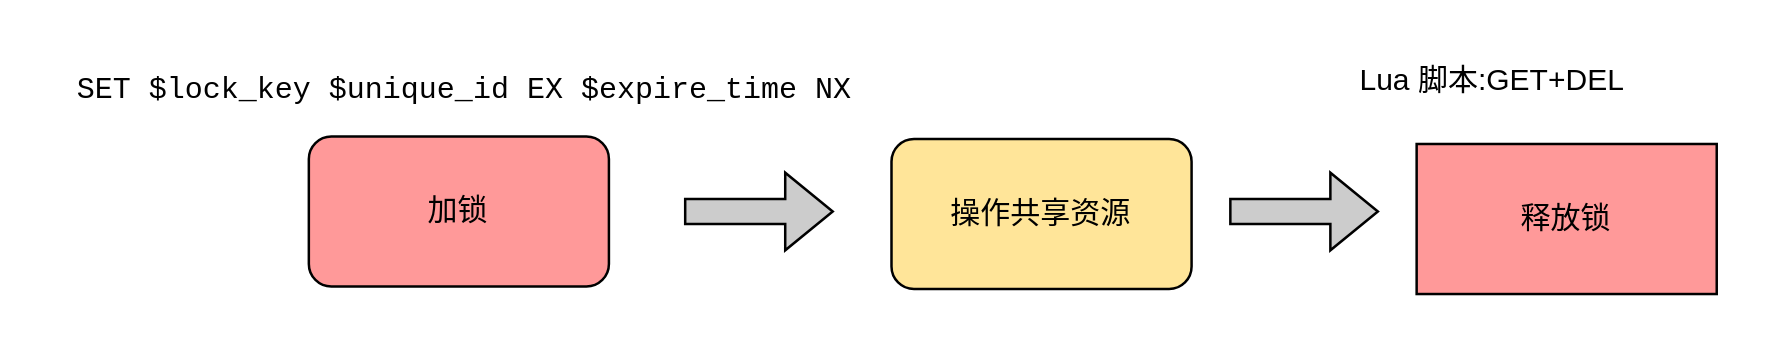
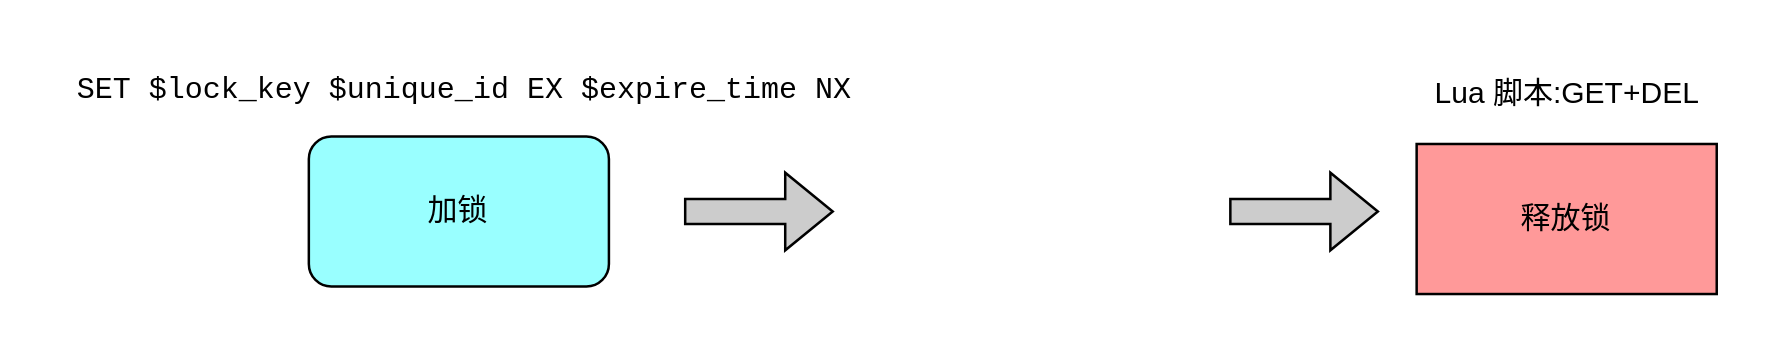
(1491, 81) -> (1566, 94)
(459, 211) -> (459, 211)
(1041, 214) -> none
